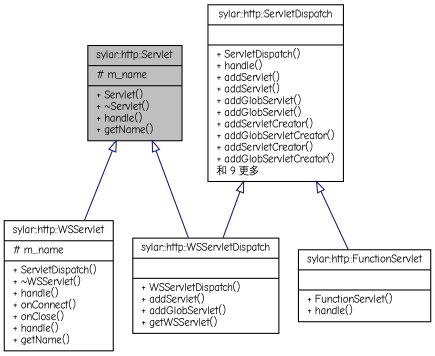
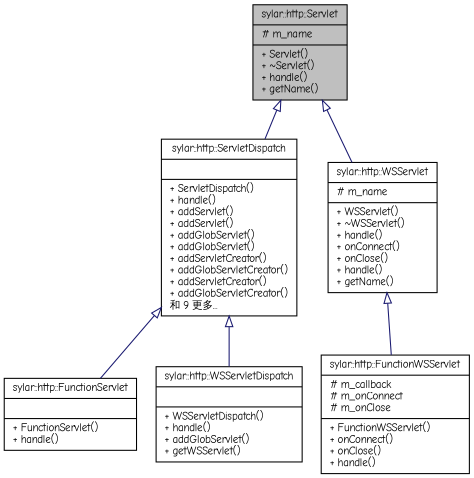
(172, 194) -> (271, 125)
(55, 270) -> (368, 212)
(174, 300) -> (188, 428)
none -> (395, 414)
